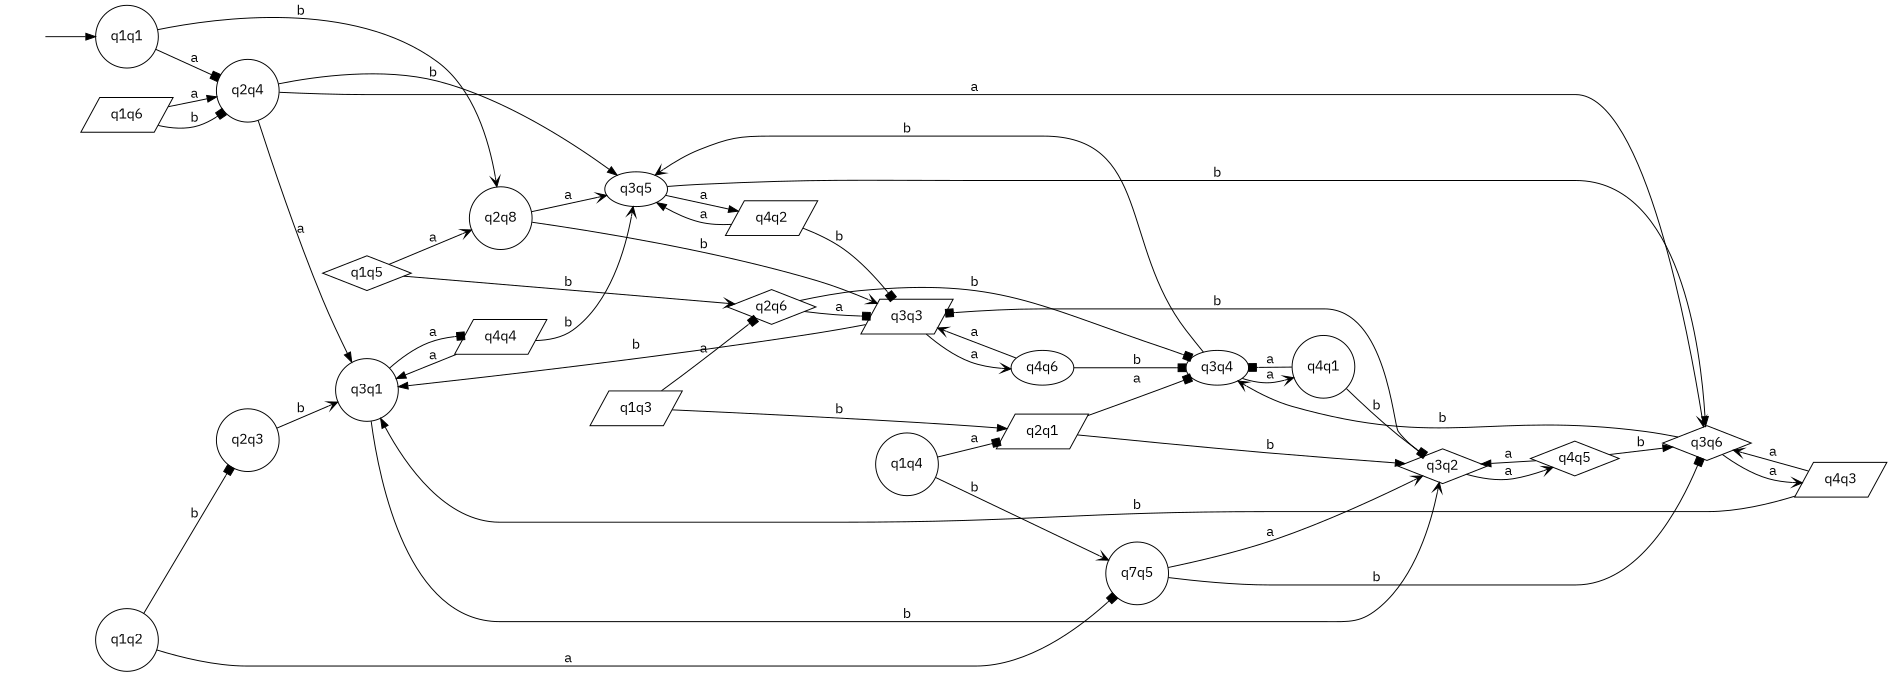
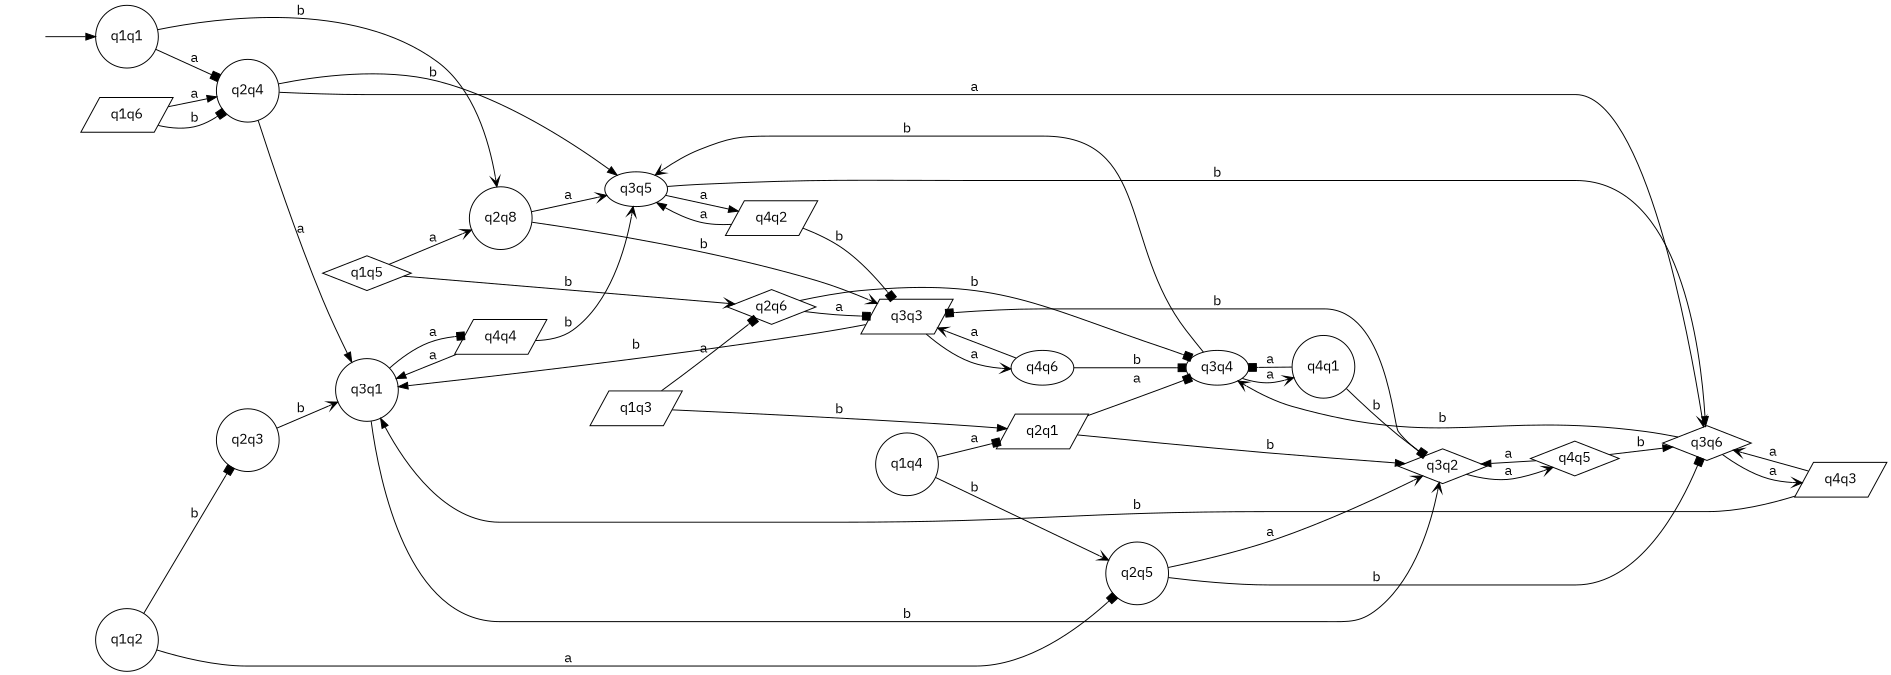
(1137, 573) -> (1137, 573)
